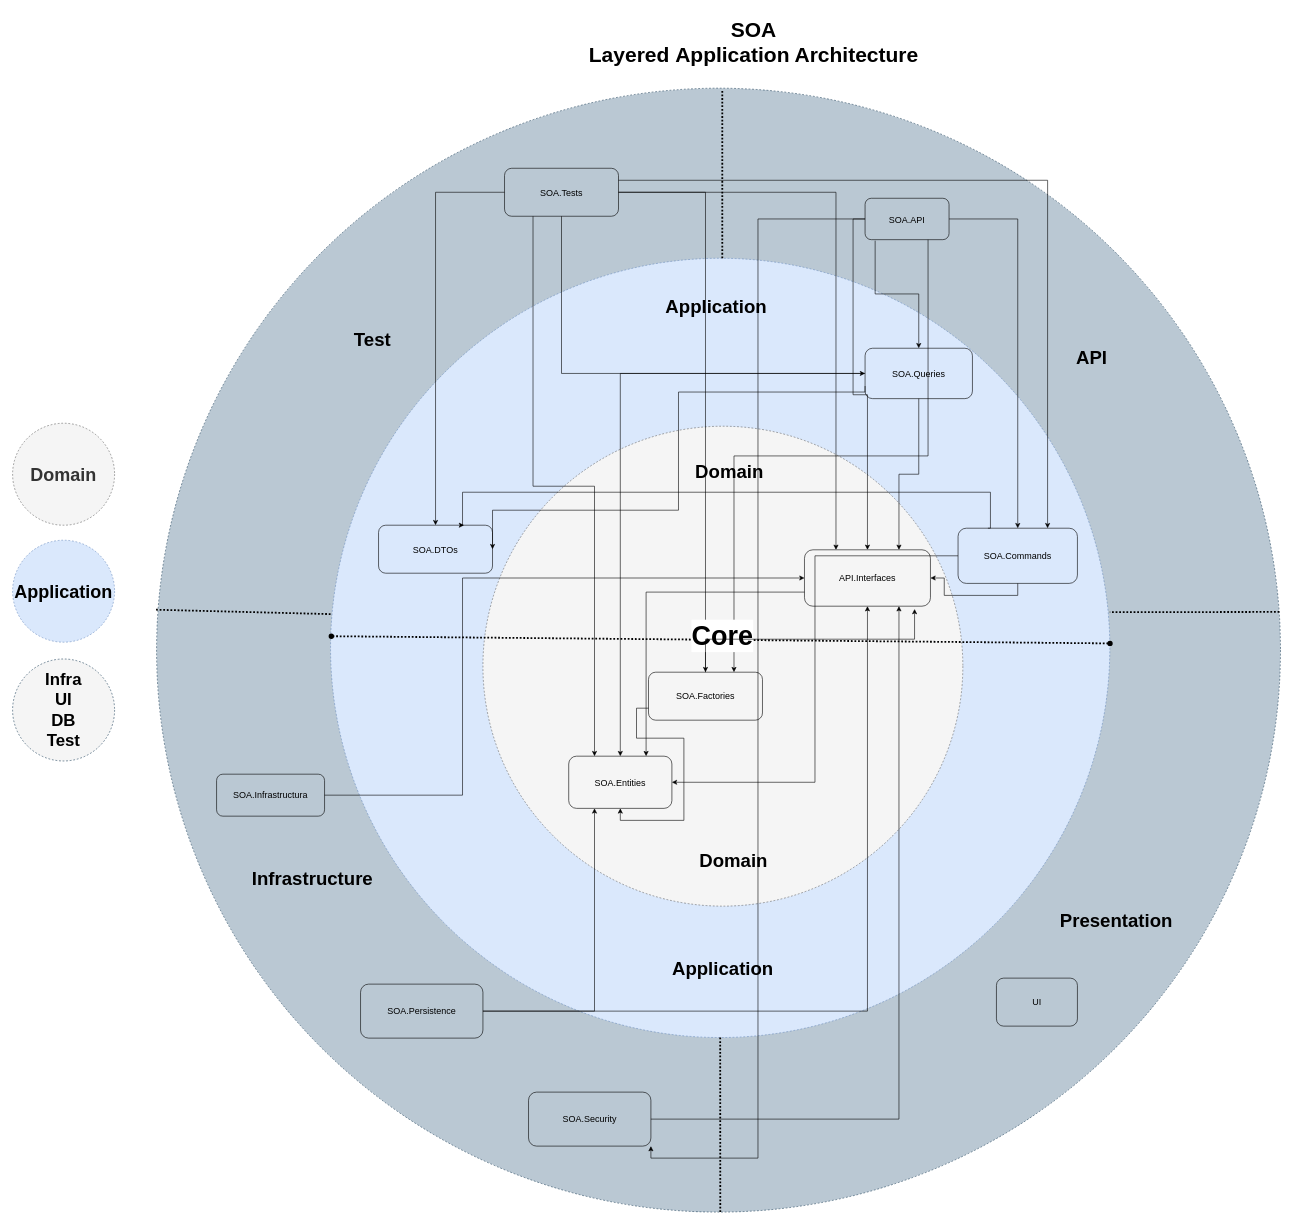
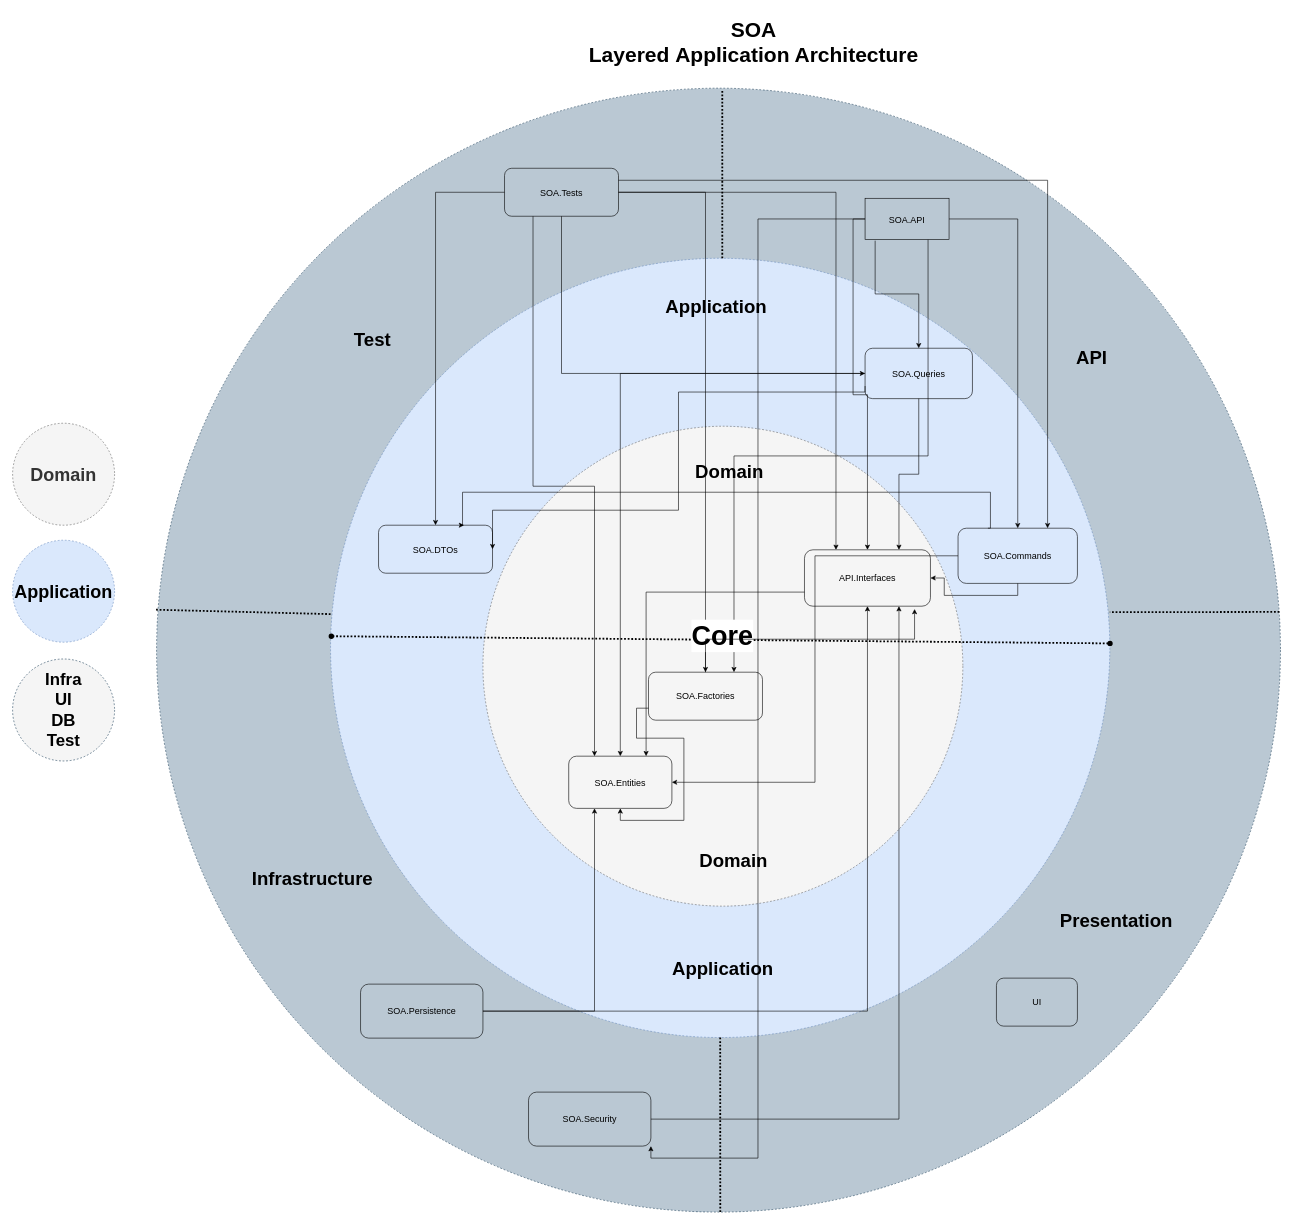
(907, 219) -> (907, 219)
(462, 687) -> none
(270, 795) -> none
